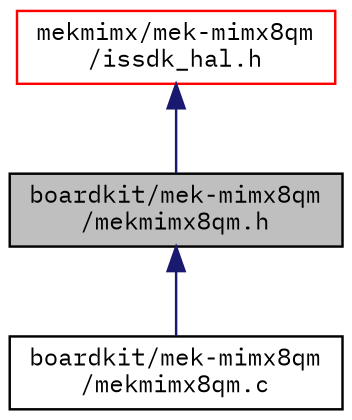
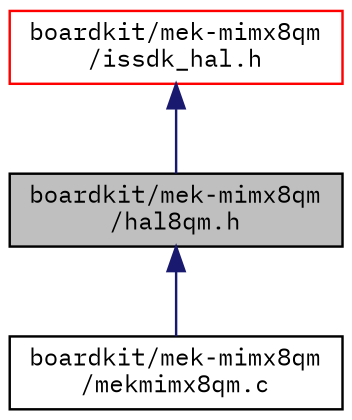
(176, 47) -> (176, 47)
(176, 210) -> (176, 210)
